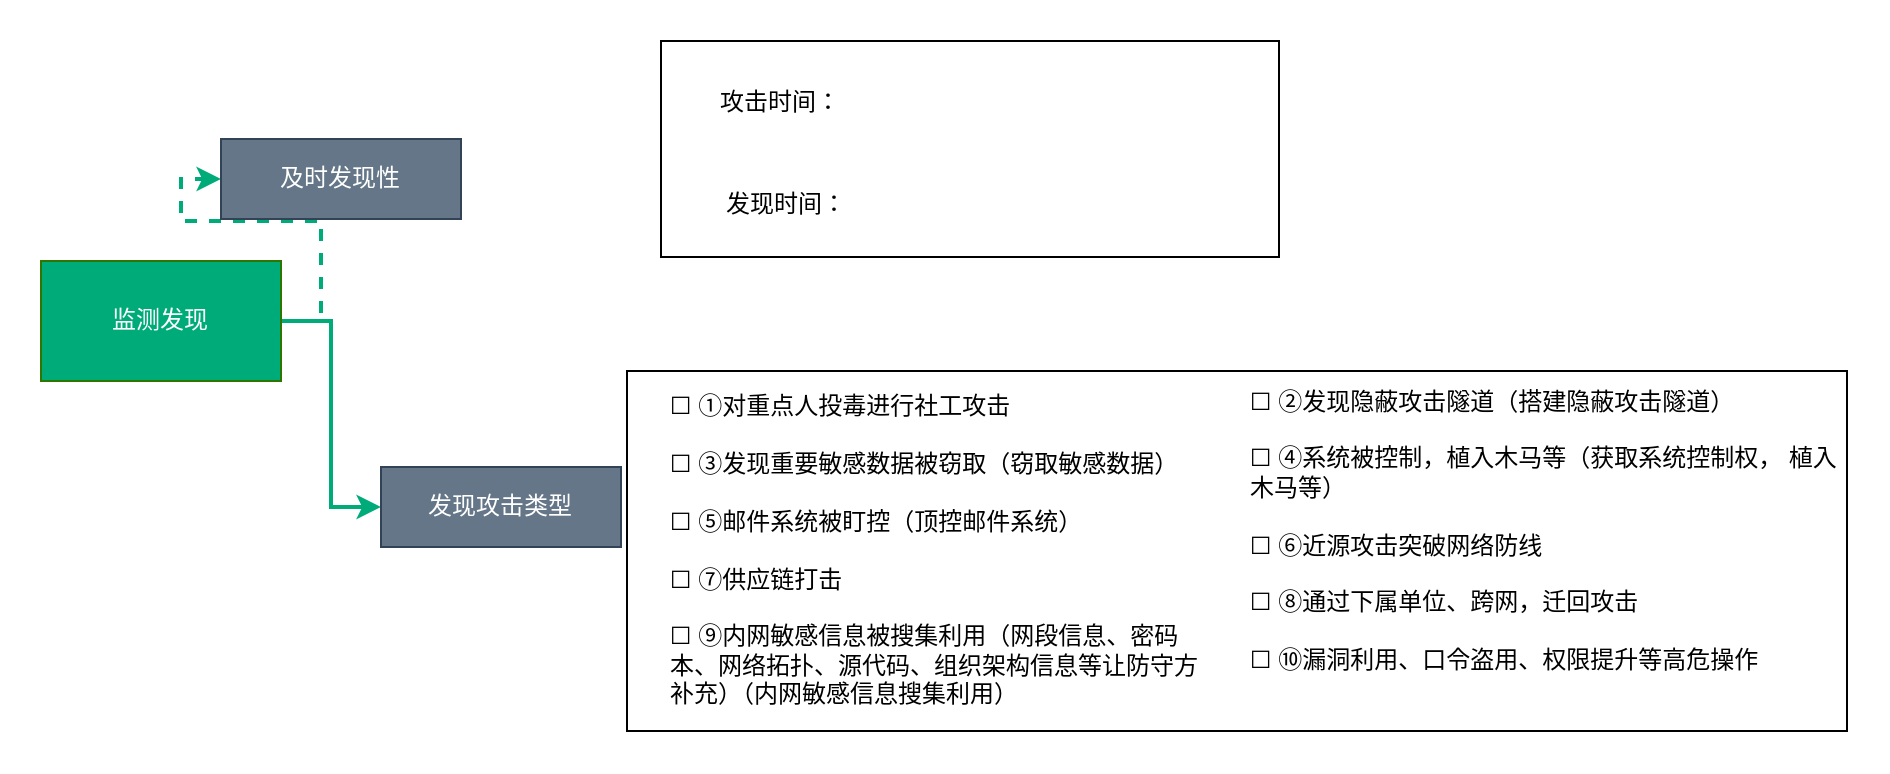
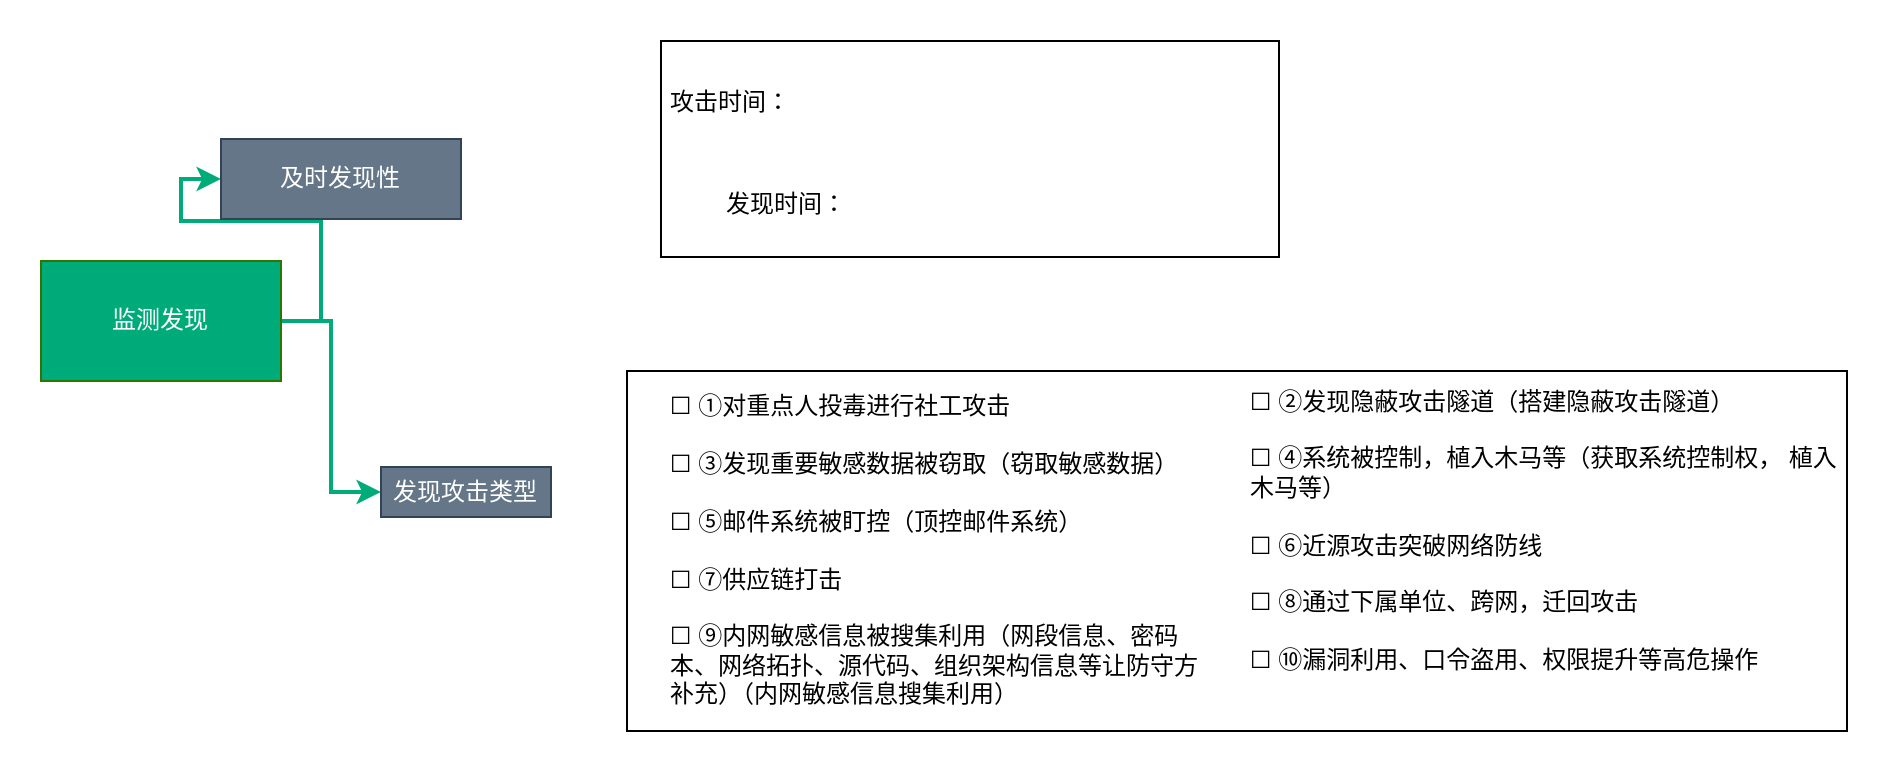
(971, 103) -> (921, 103)
(181, 182) -> (181, 182)
(501, 507) -> (466, 492)
